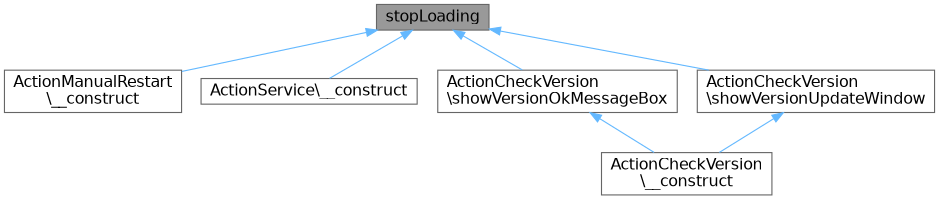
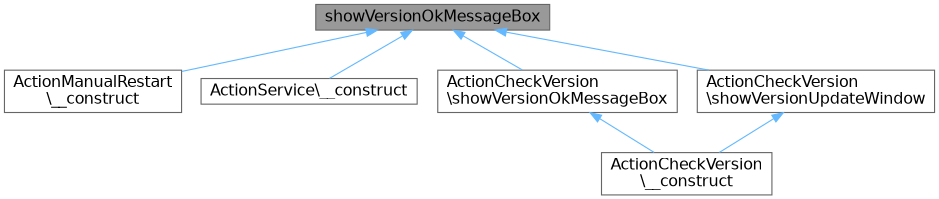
(433, 17) -> (433, 17)
